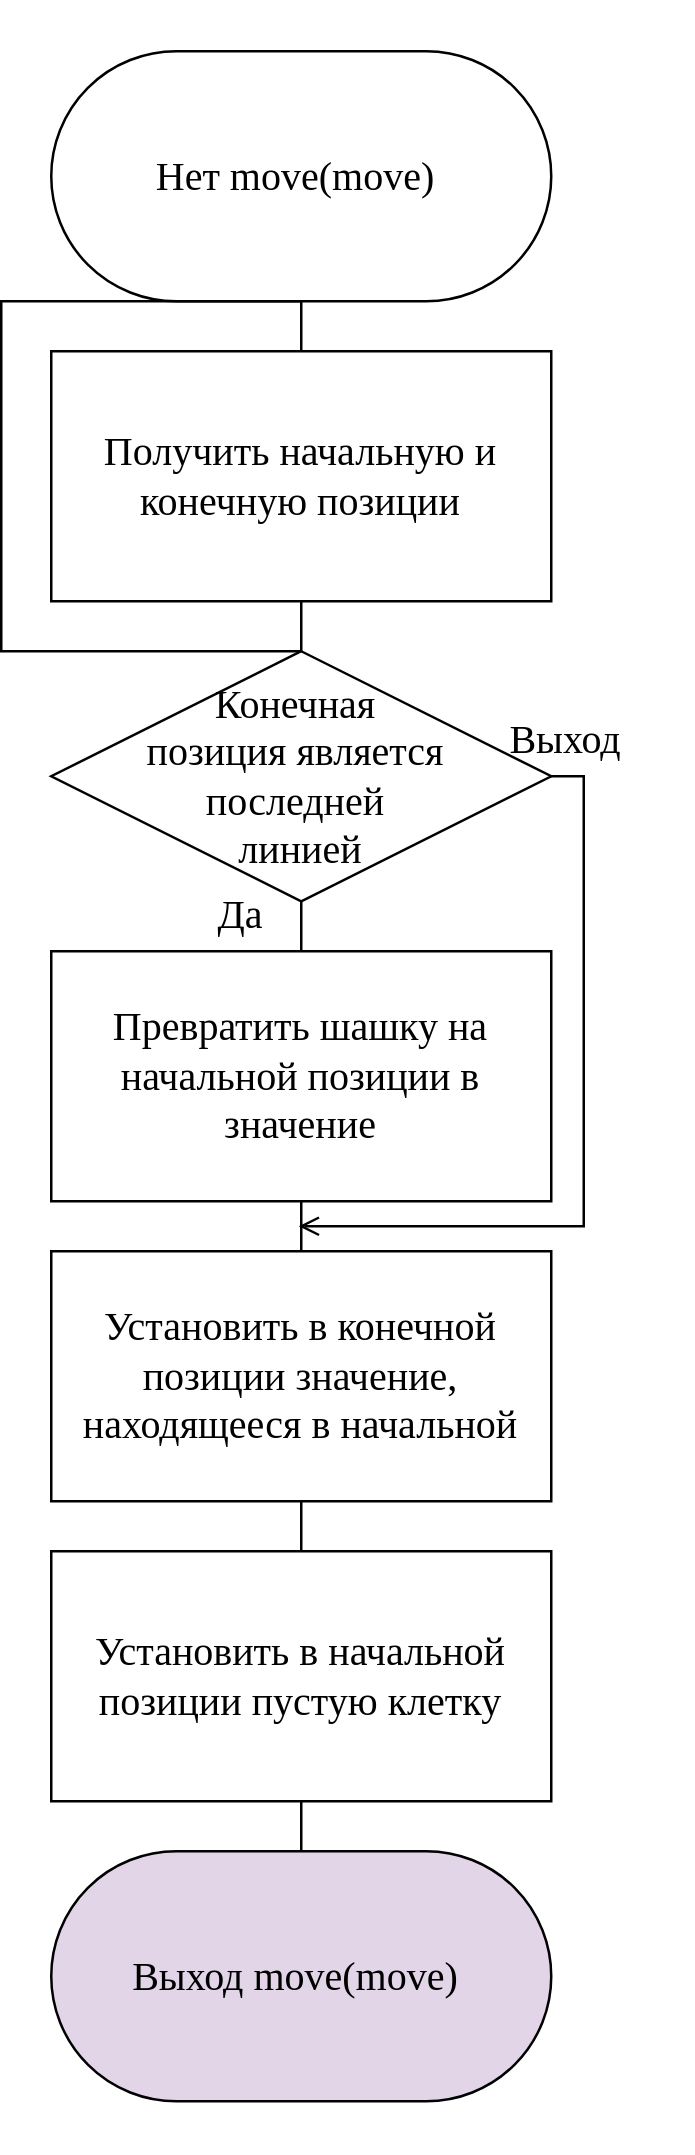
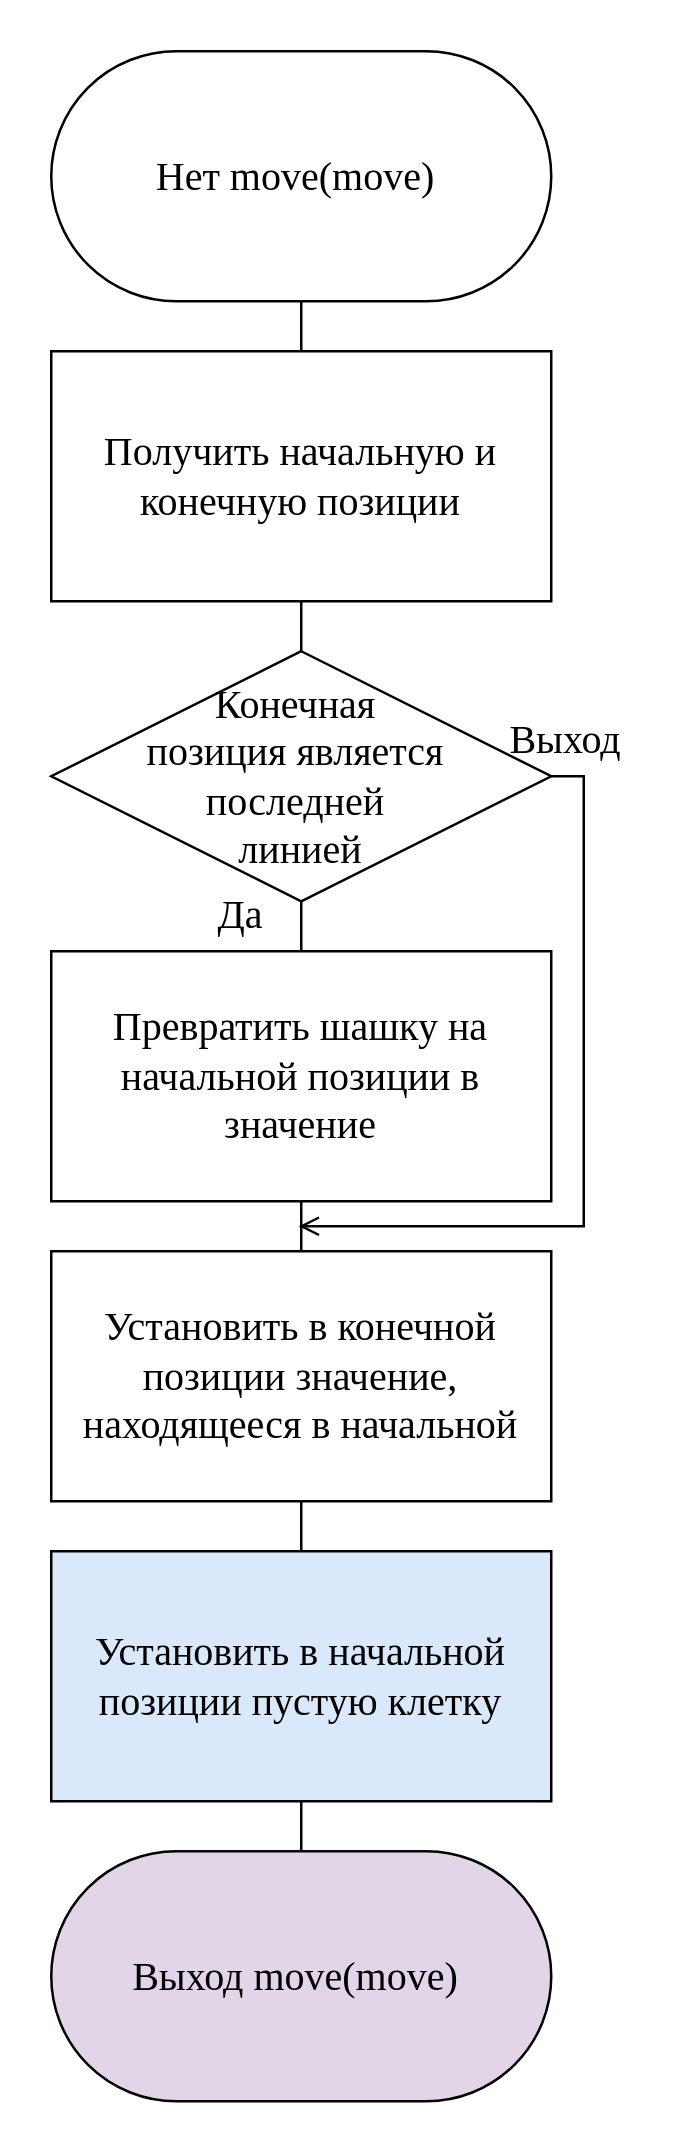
(1, 545) -> (301, 649)
(301, 1676) -> (301, 1676)
